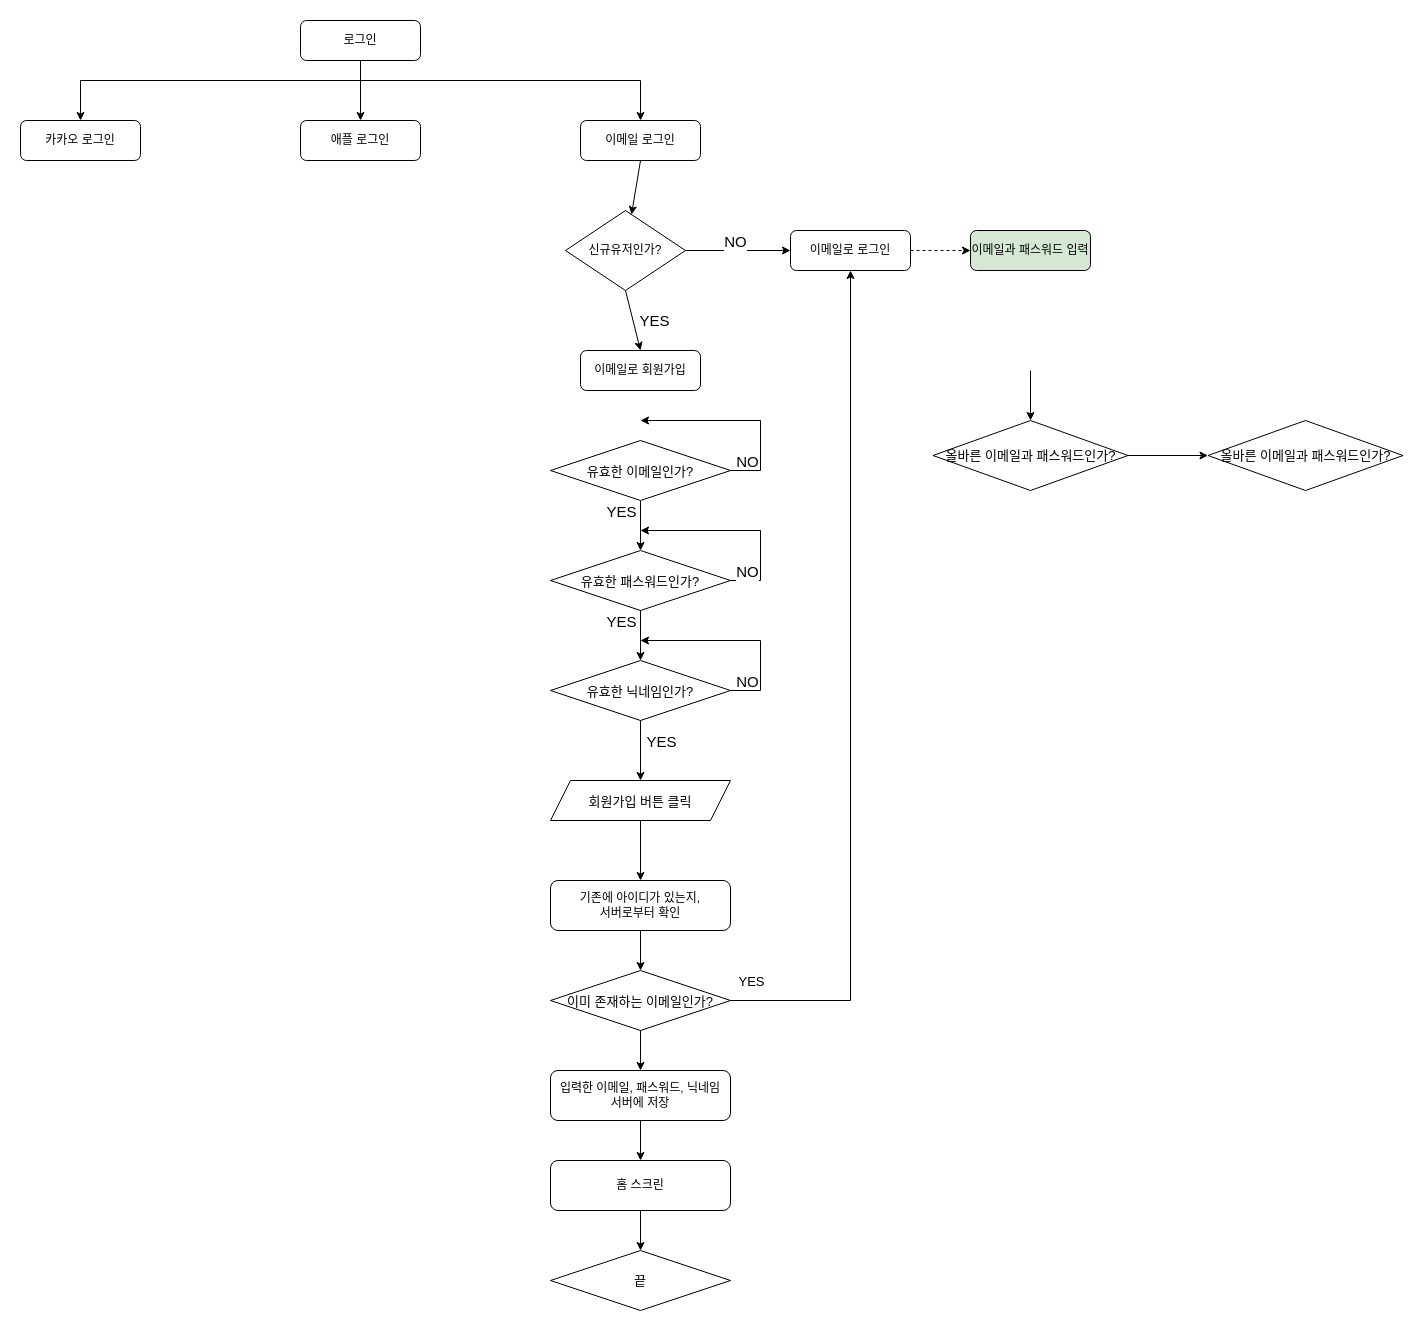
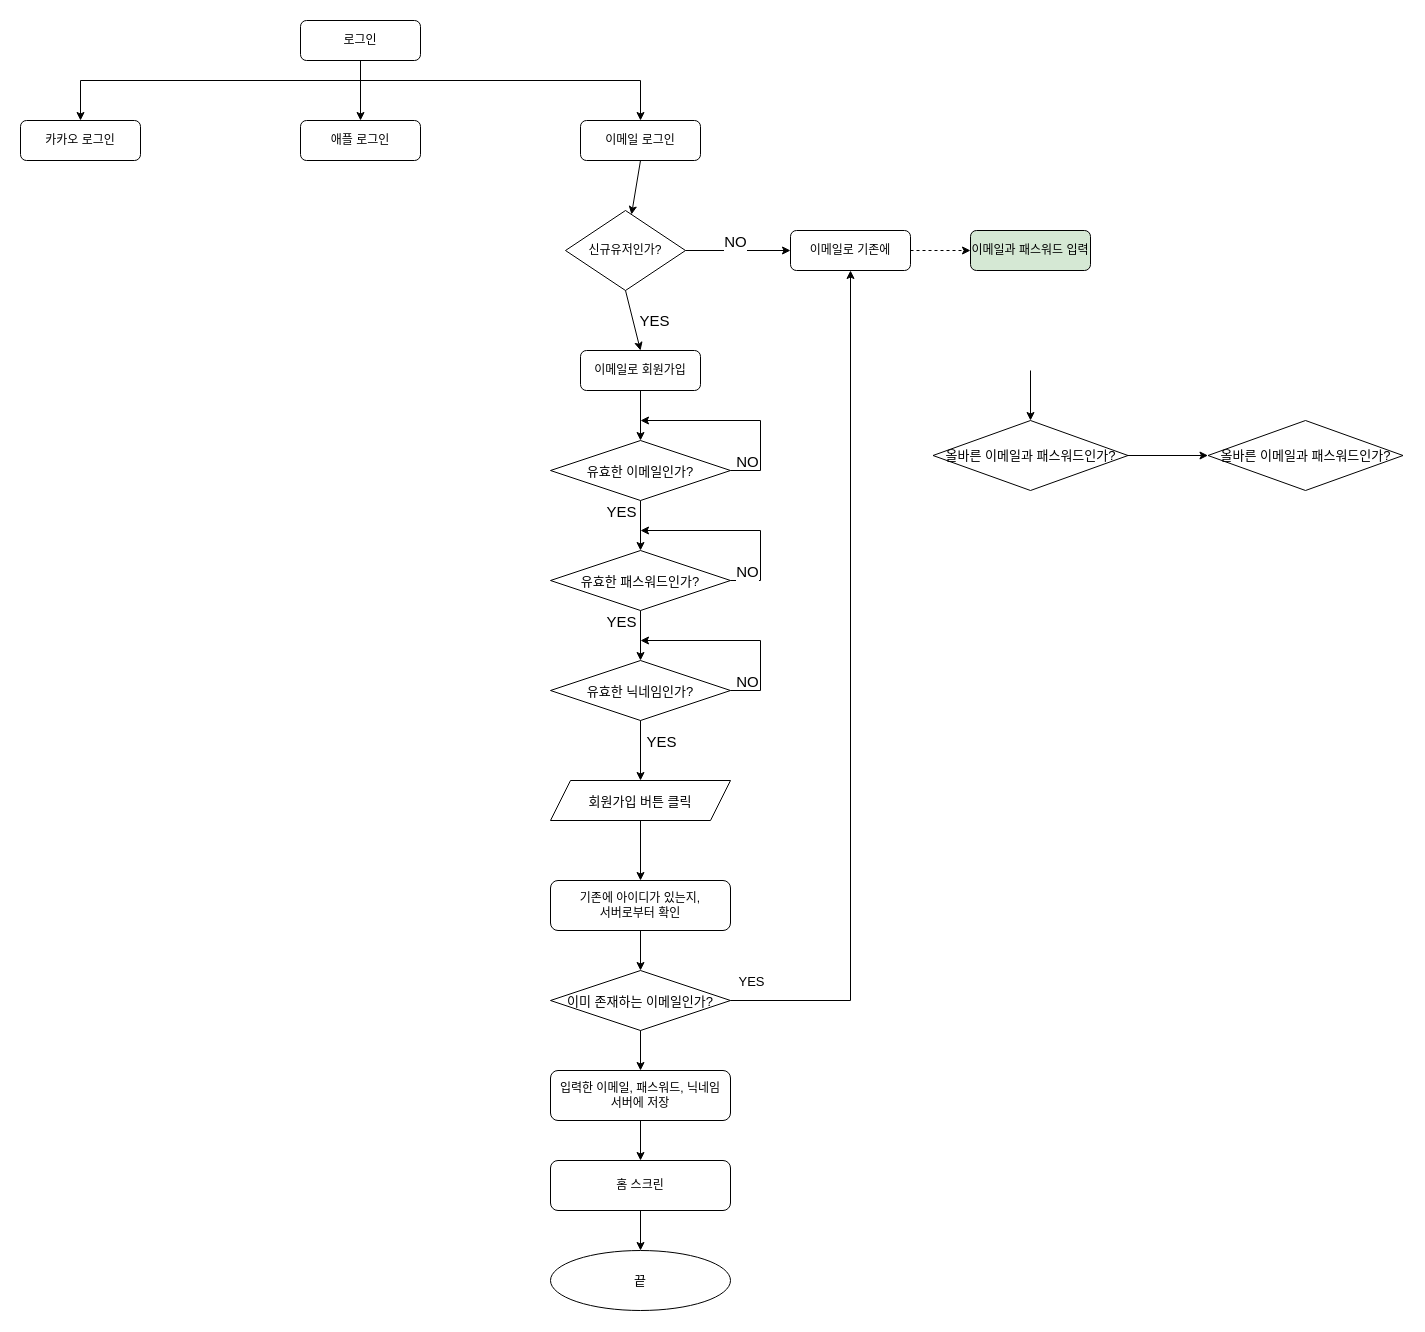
(851, 251) -> (851, 251)
none -> (641, 412)
(641, 1281) -> (641, 1281)
